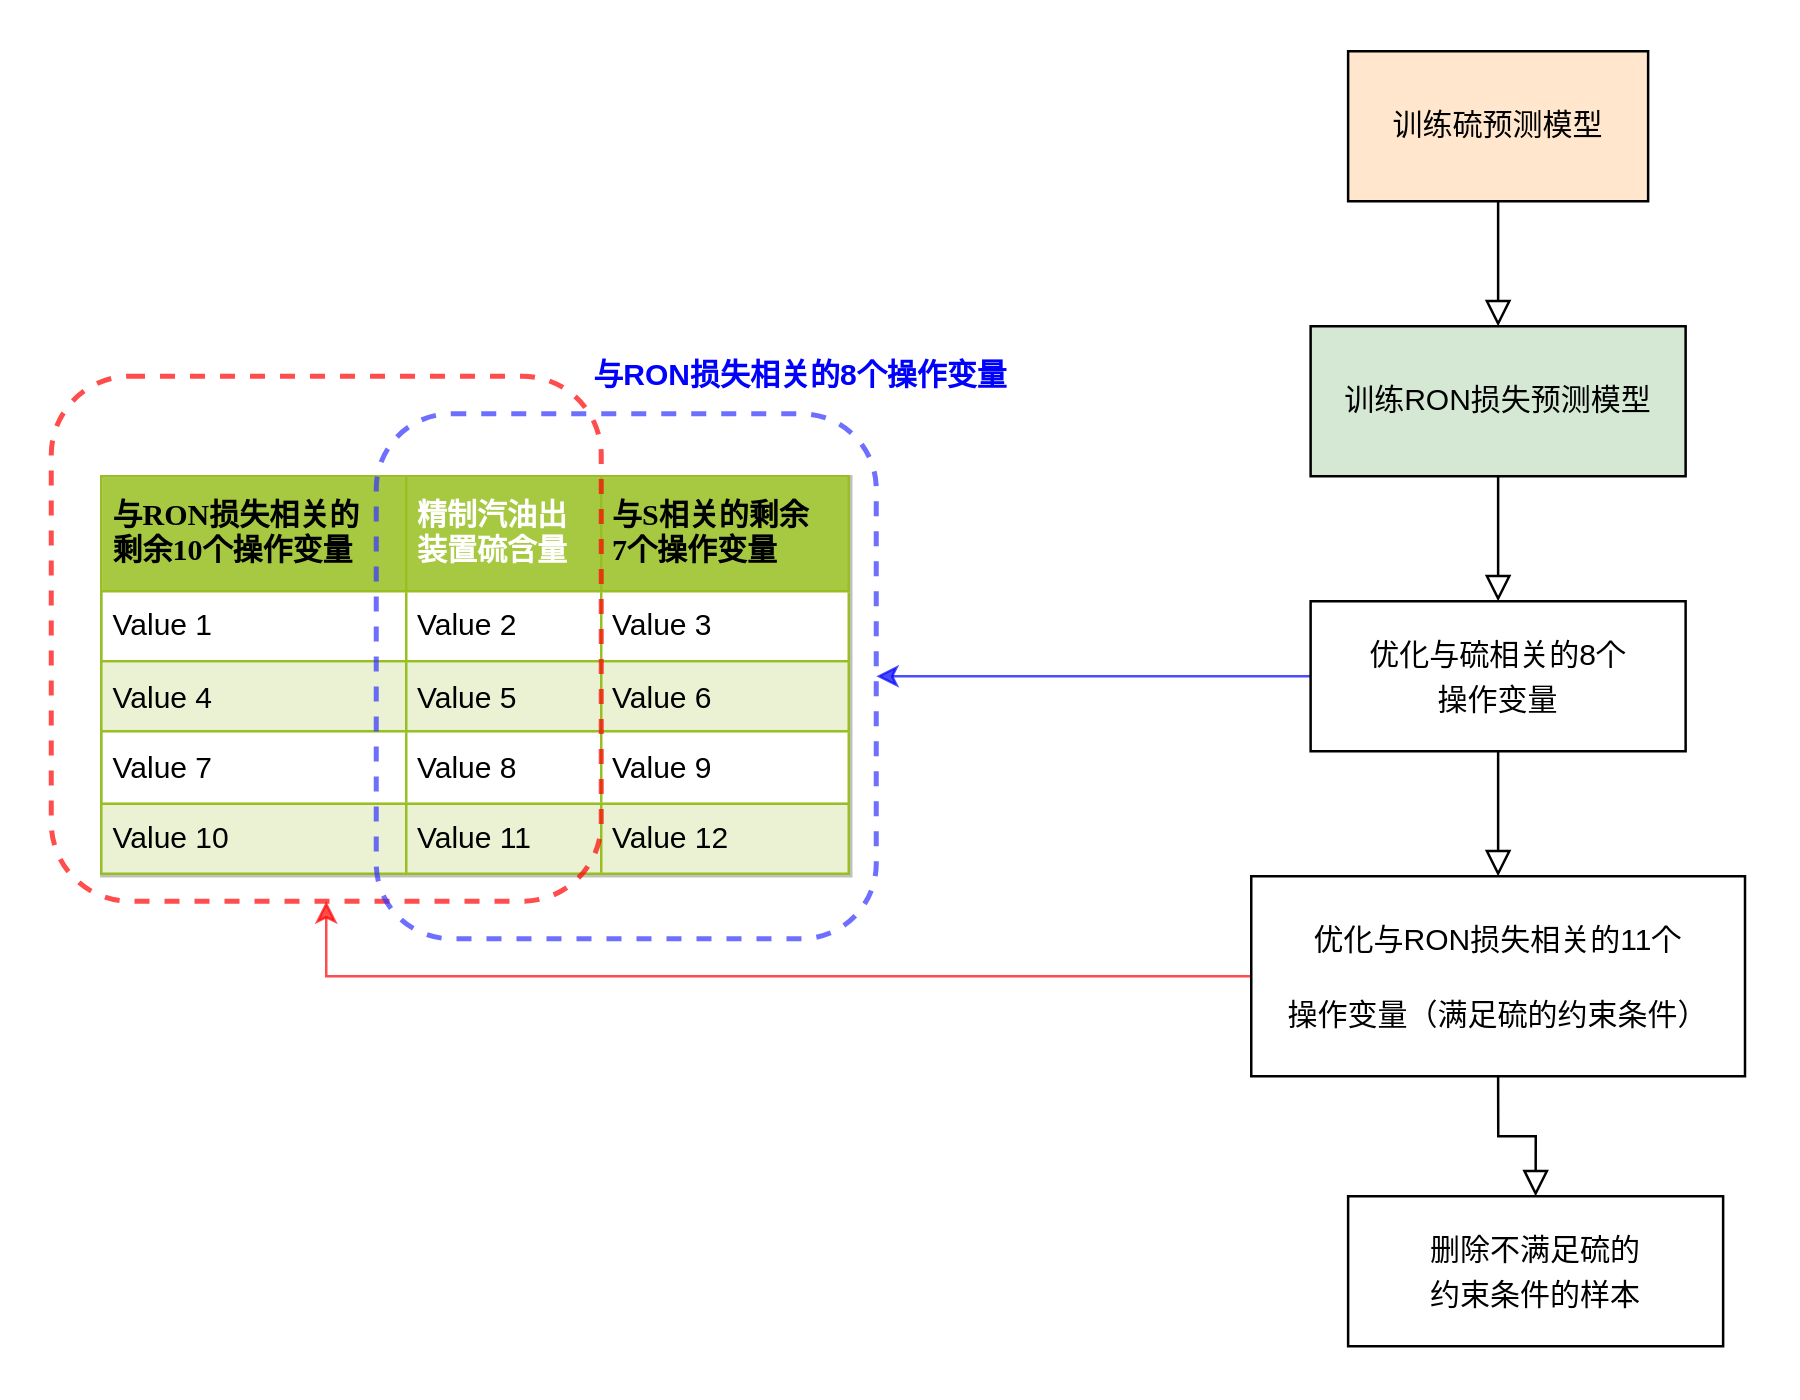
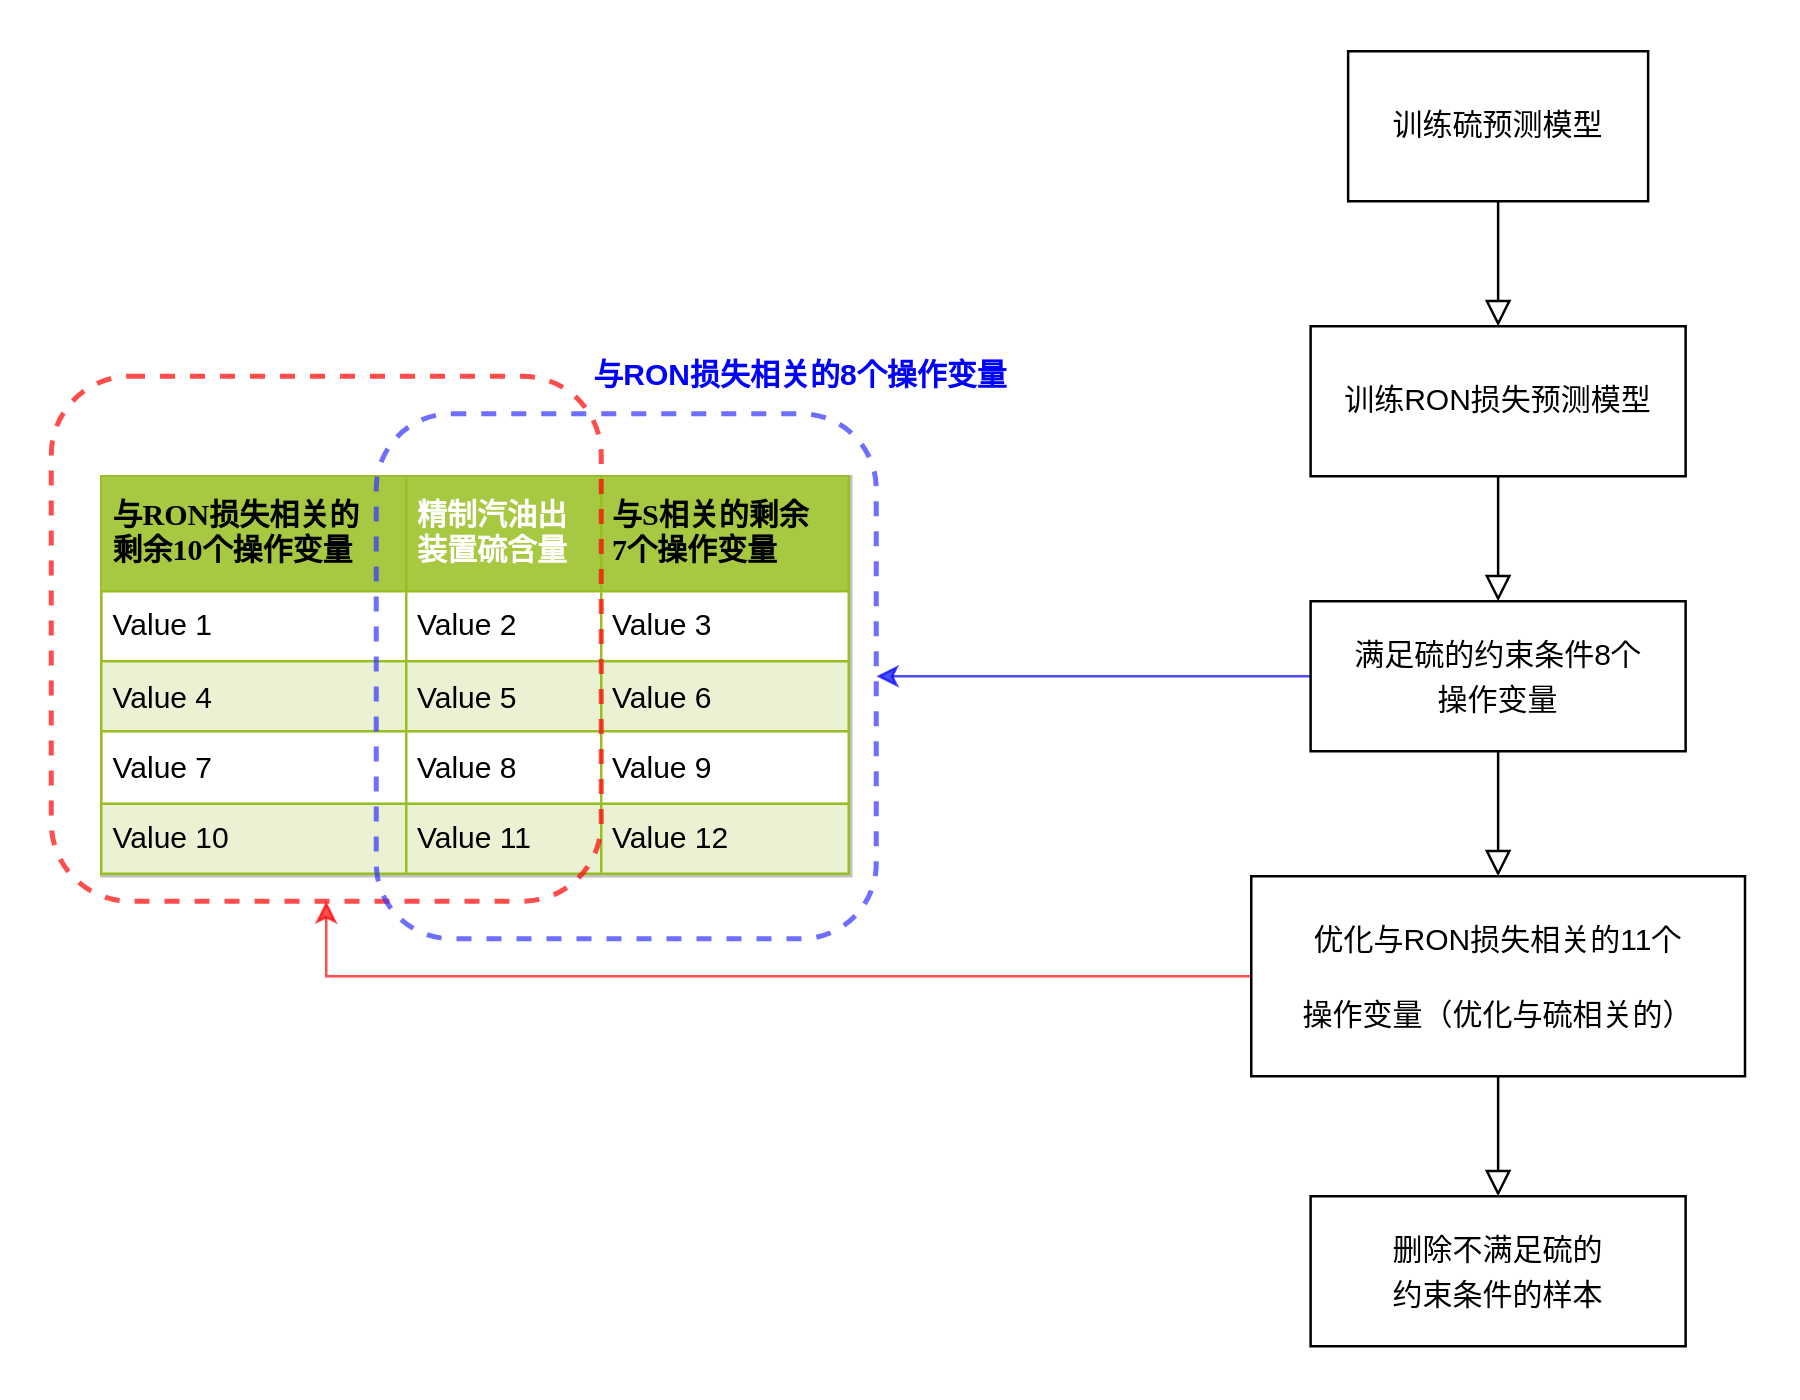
(1498, 126) -> (1498, 126)
(1498, 401) -> (1498, 401)
(1499, 676) -> (1499, 676)
(1499, 976) -> (1499, 976)
(1536, 1271) -> (1498, 1271)
